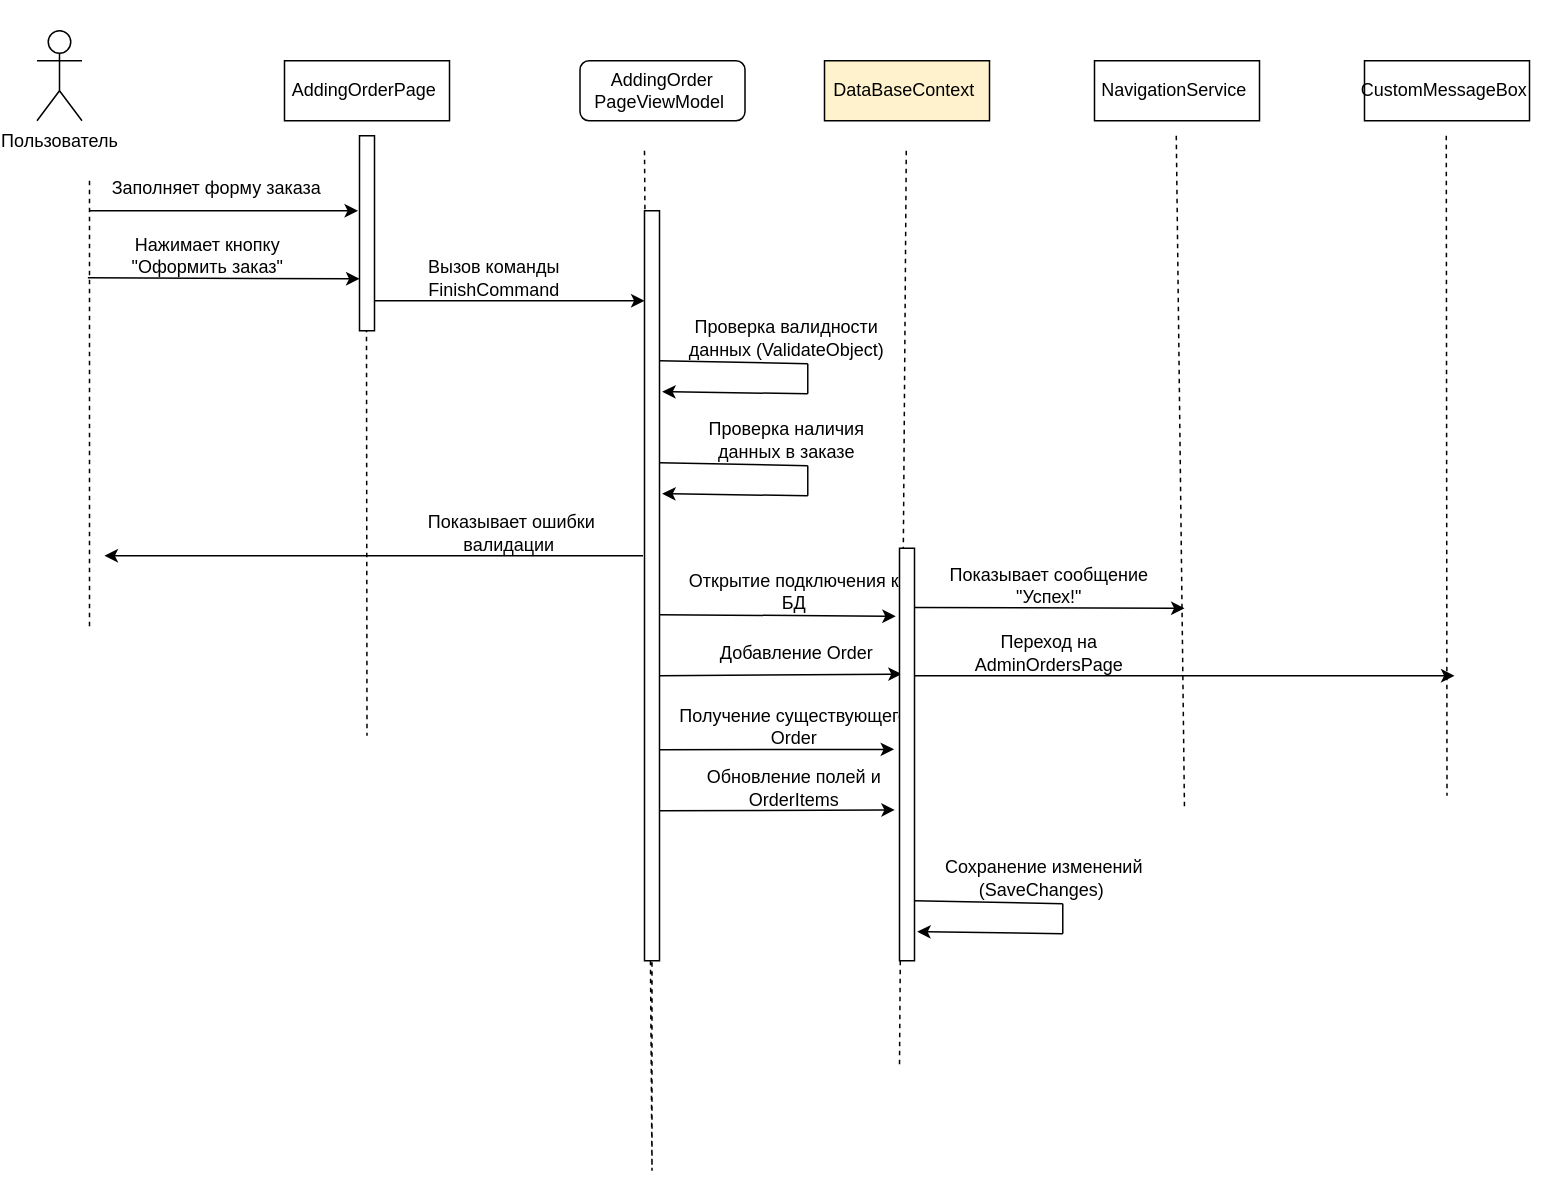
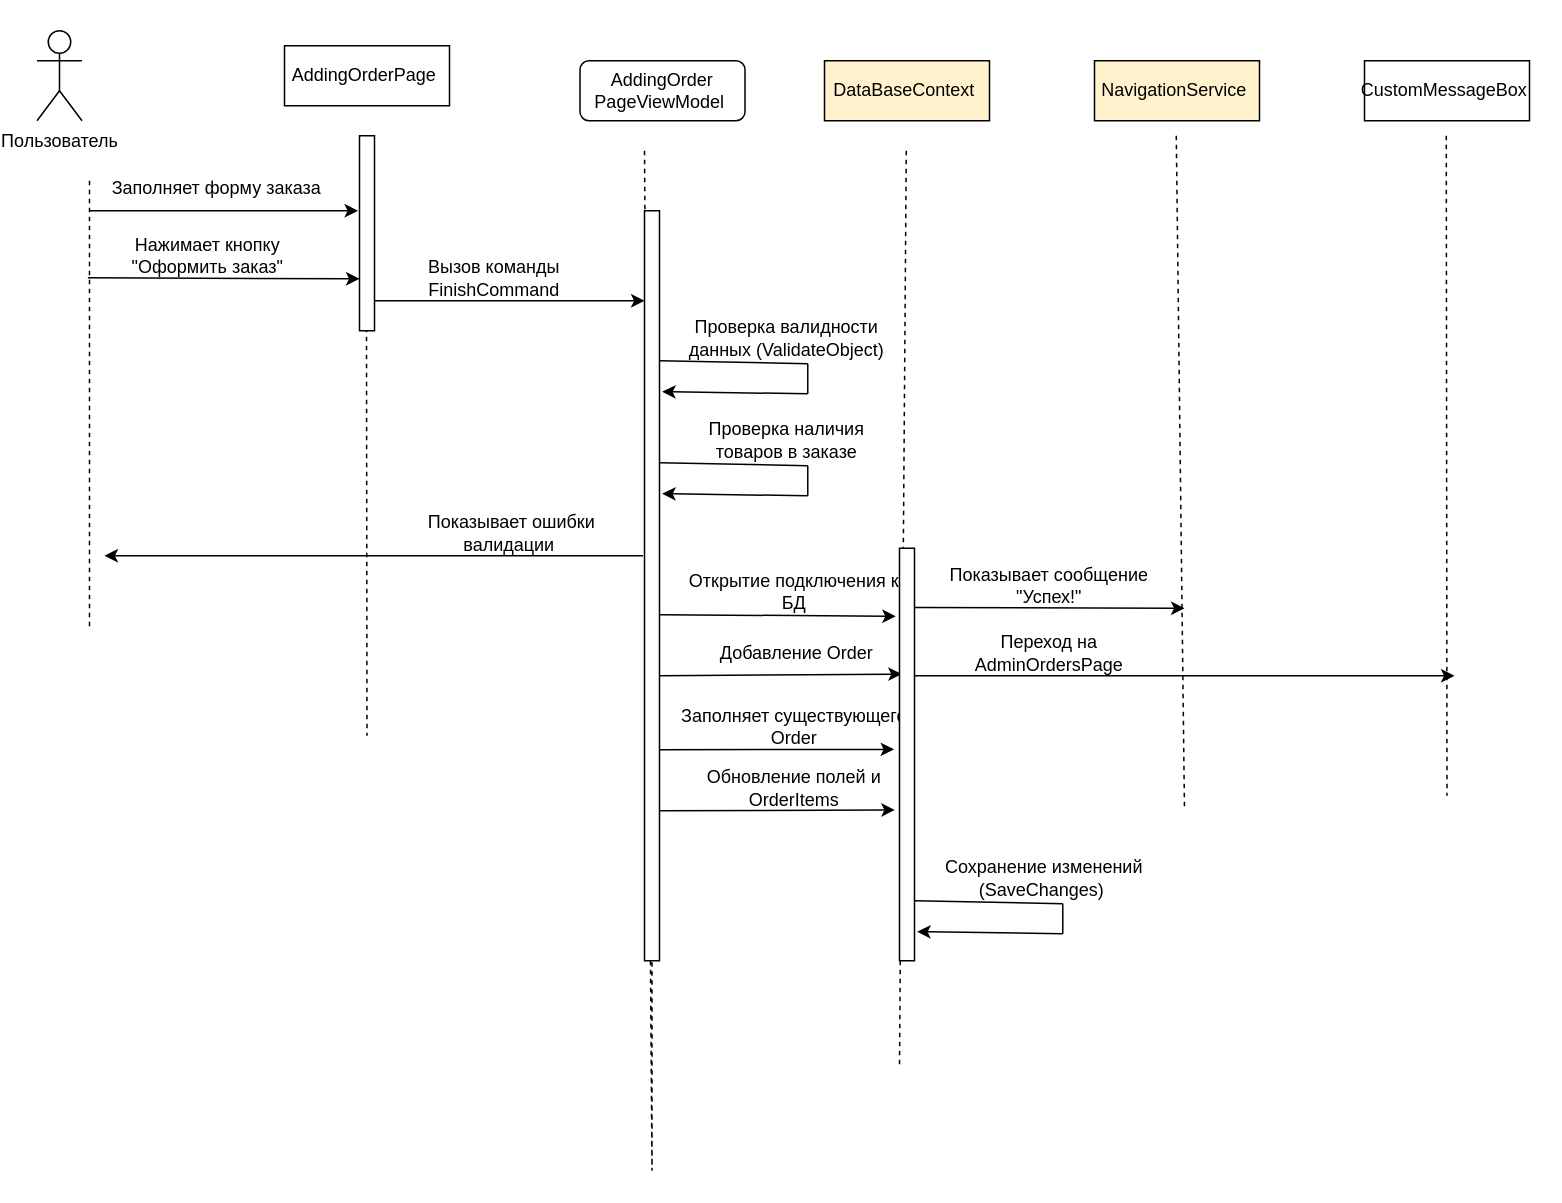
(367, 91) -> (367, 76)
(1177, 91) -> (1177, 91)
(787, 440) -> (787, 440)
(794, 727) -> (794, 727)
